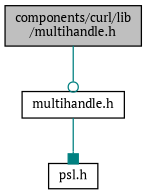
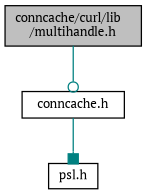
(73, 26) -> (73, 26)
(73, 105) -> (73, 105)
